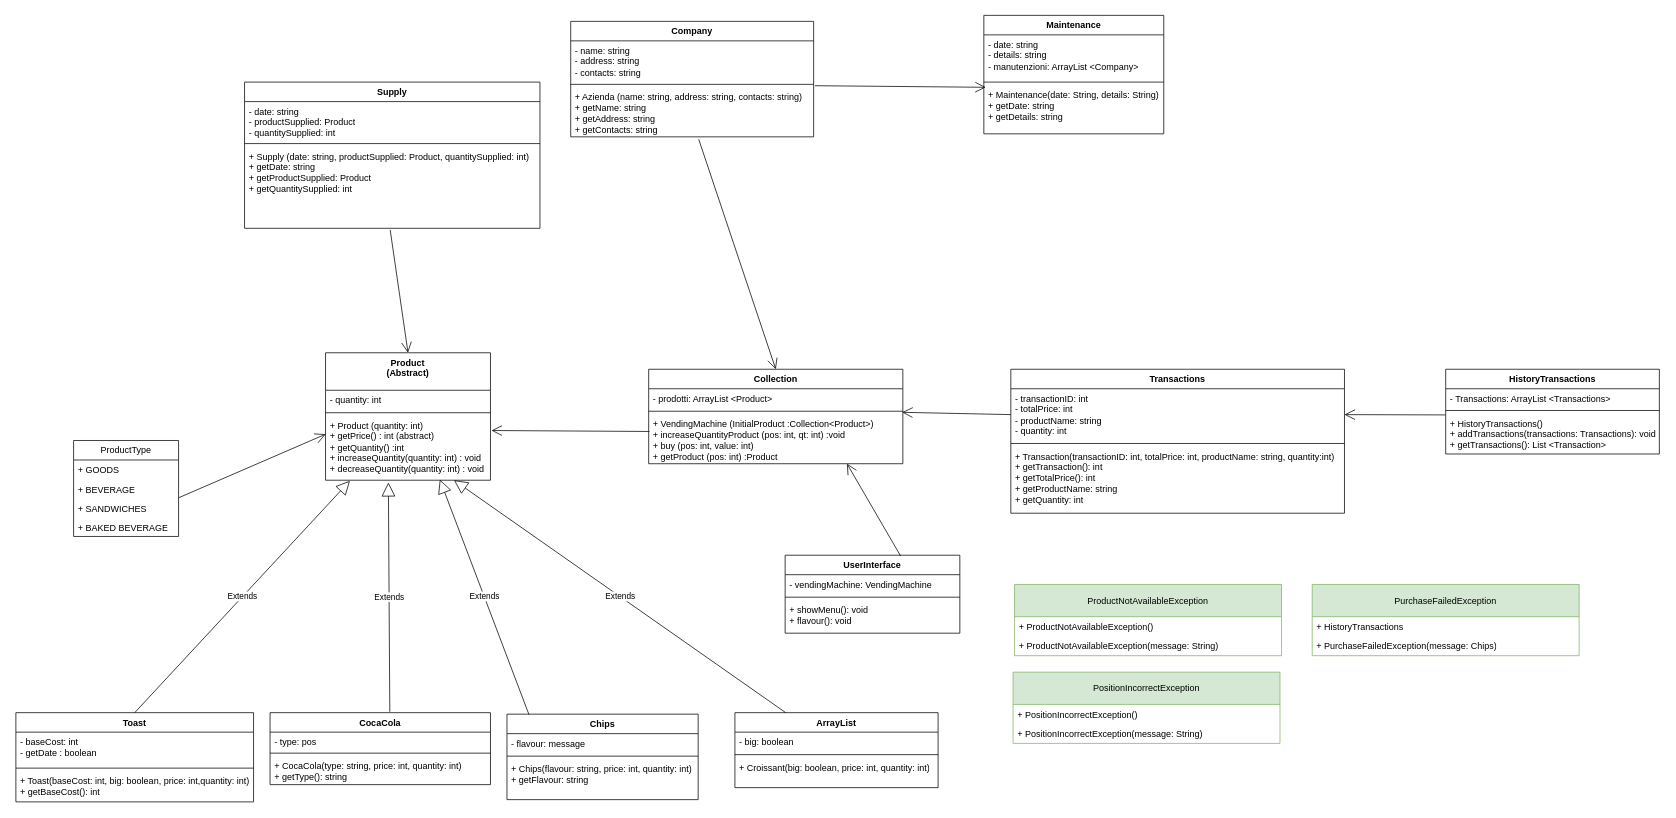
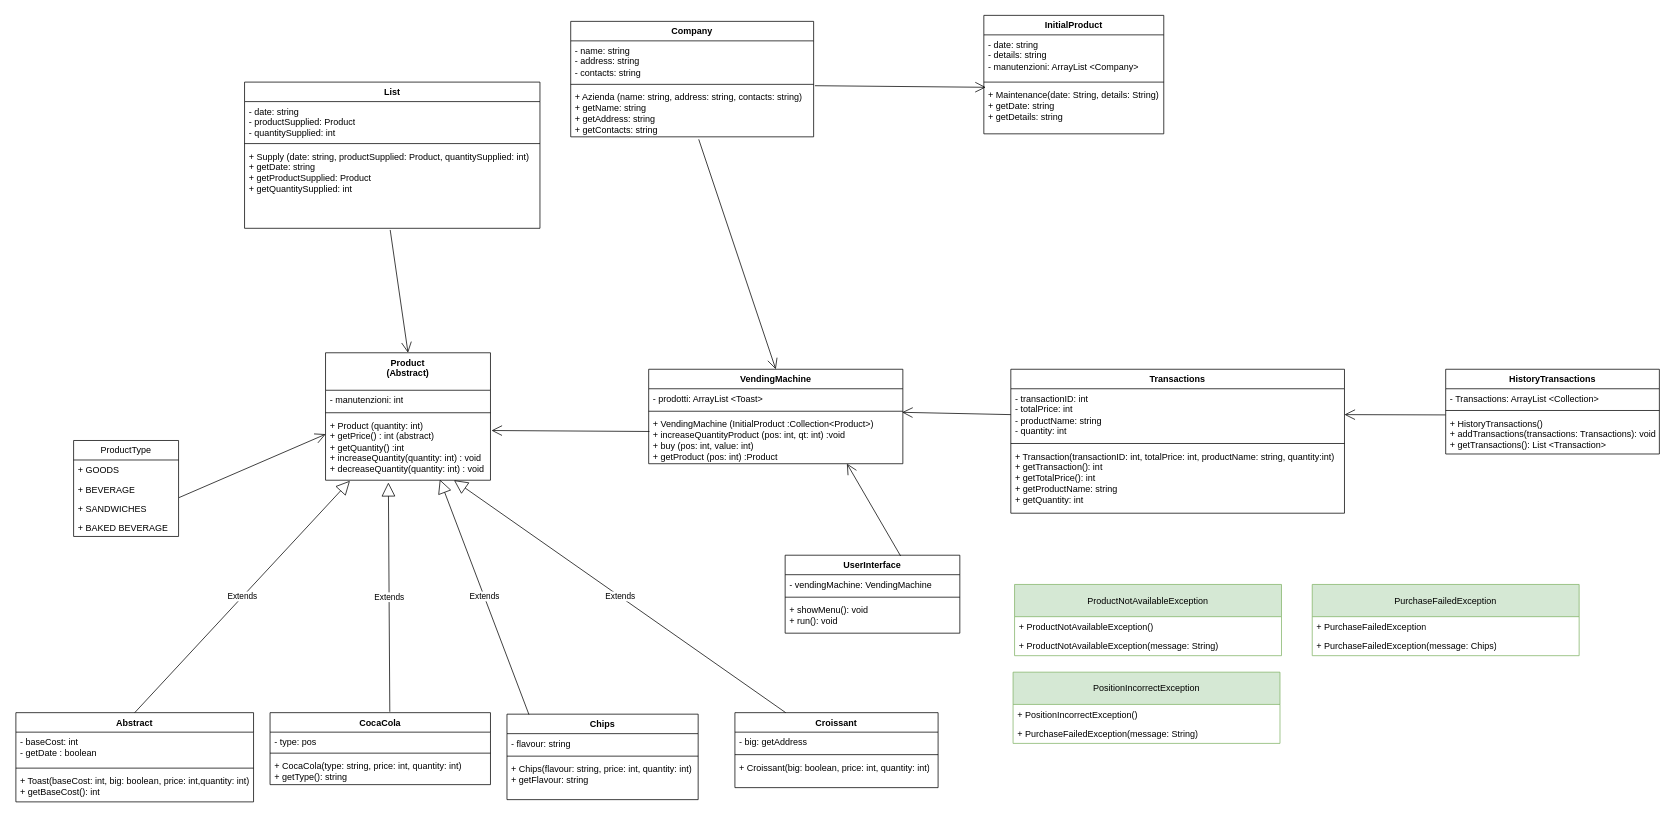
(1074, 26) -> (1074, 26)
(392, 93) -> (392, 93)
(776, 380) -> (776, 380)
(724, 400) -> (719, 400)
(1543, 400) -> (1535, 400)
(362, 401) -> (370, 401)
(830, 616) -> (830, 616)
(1367, 628) -> (1376, 628)
(134, 724) -> (134, 724)
(836, 724) -> (836, 724)
(1123, 735) -> (1115, 735)
(769, 743) -> (777, 743)
(552, 745) -> (548, 745)
